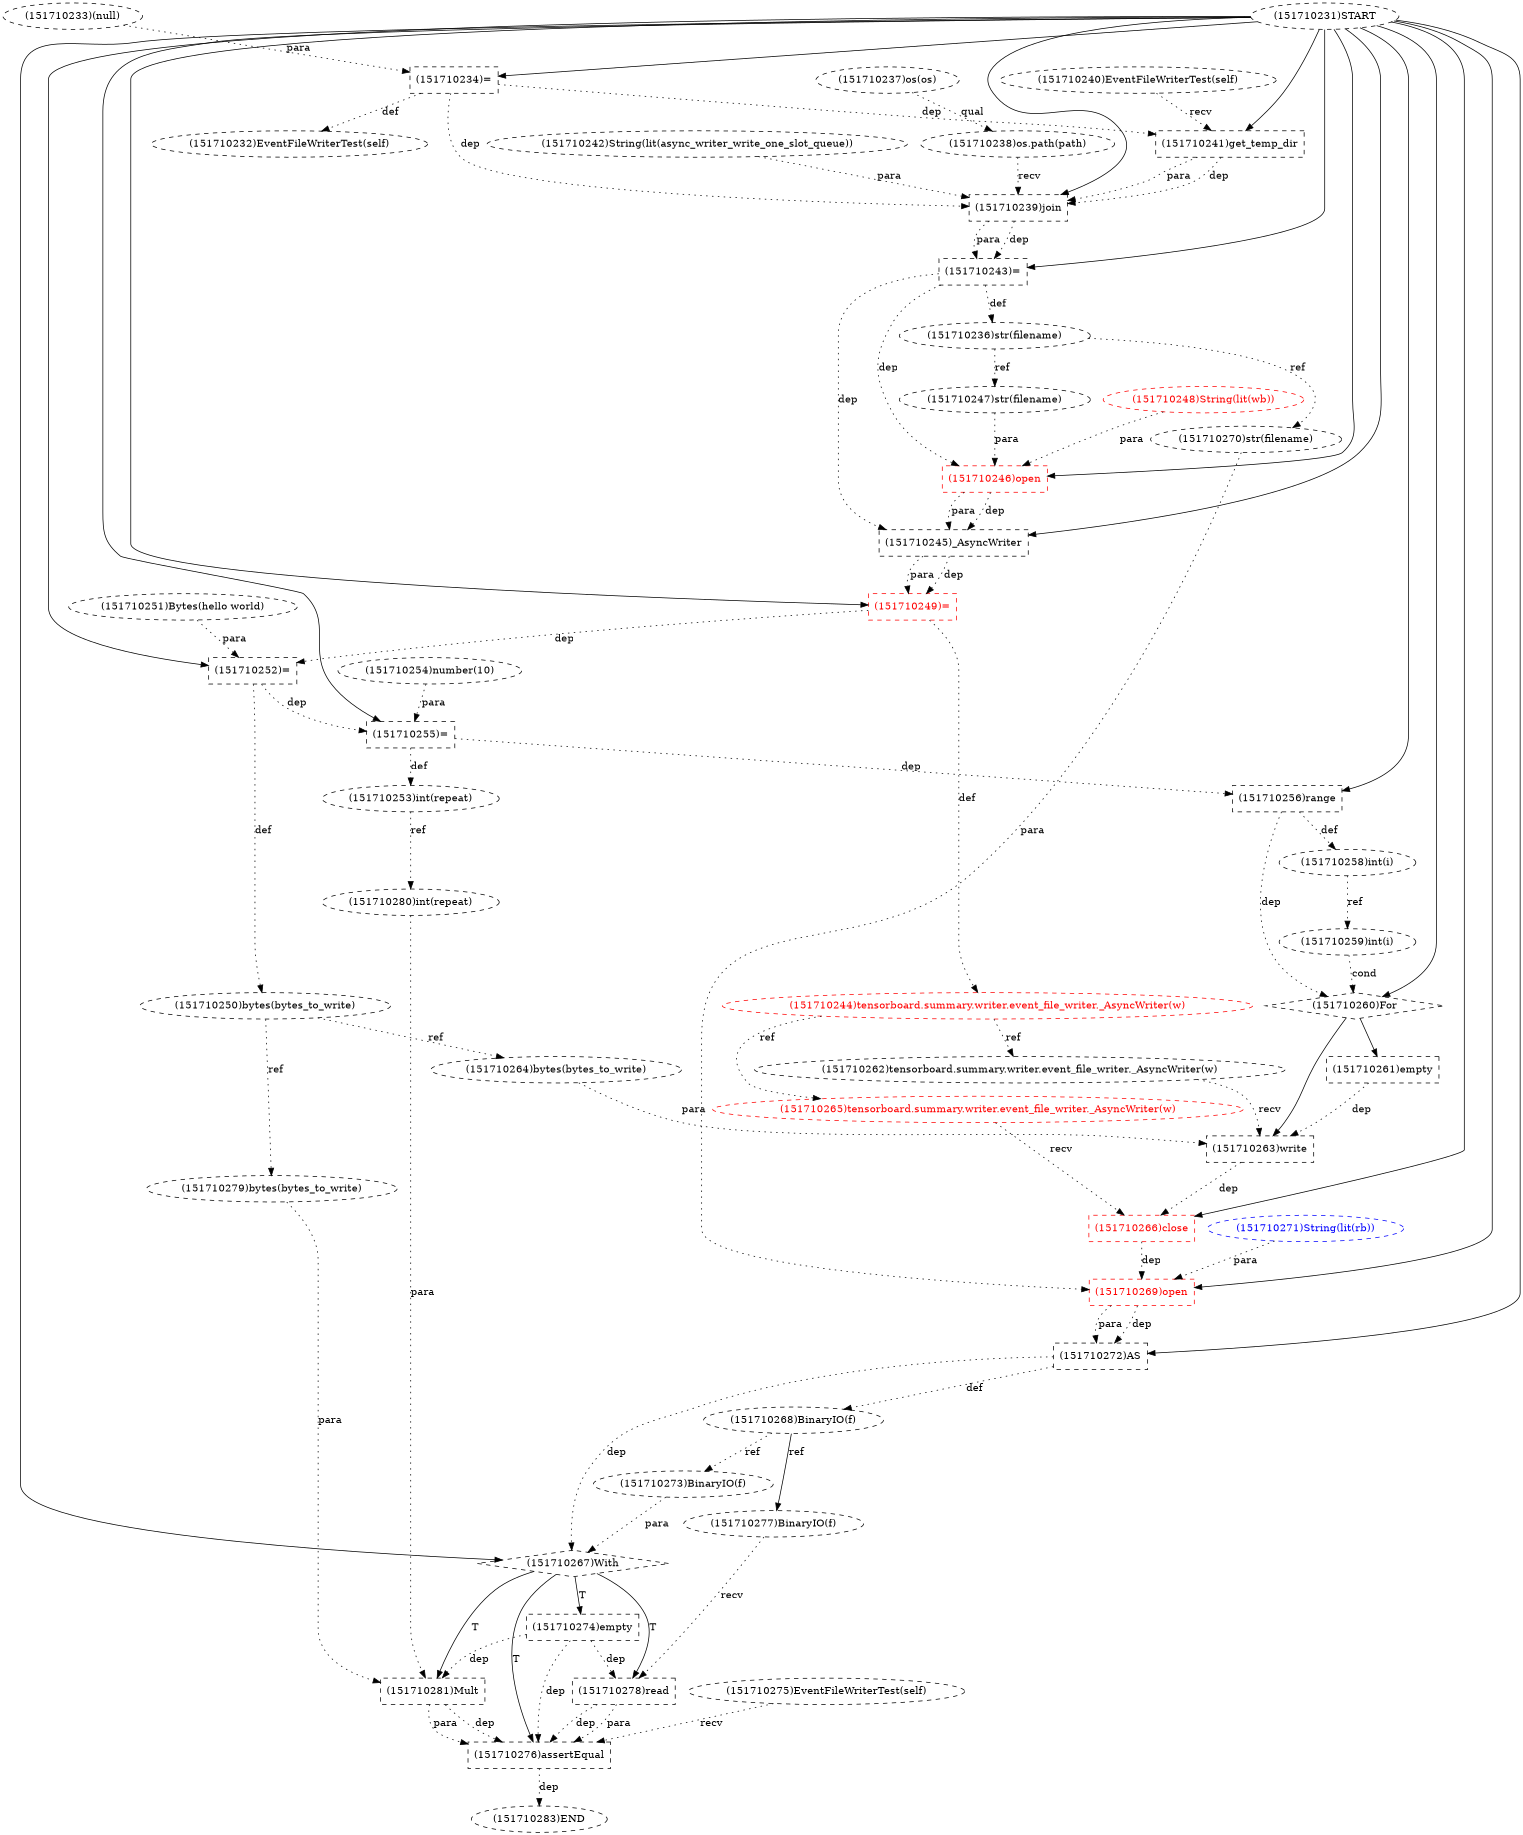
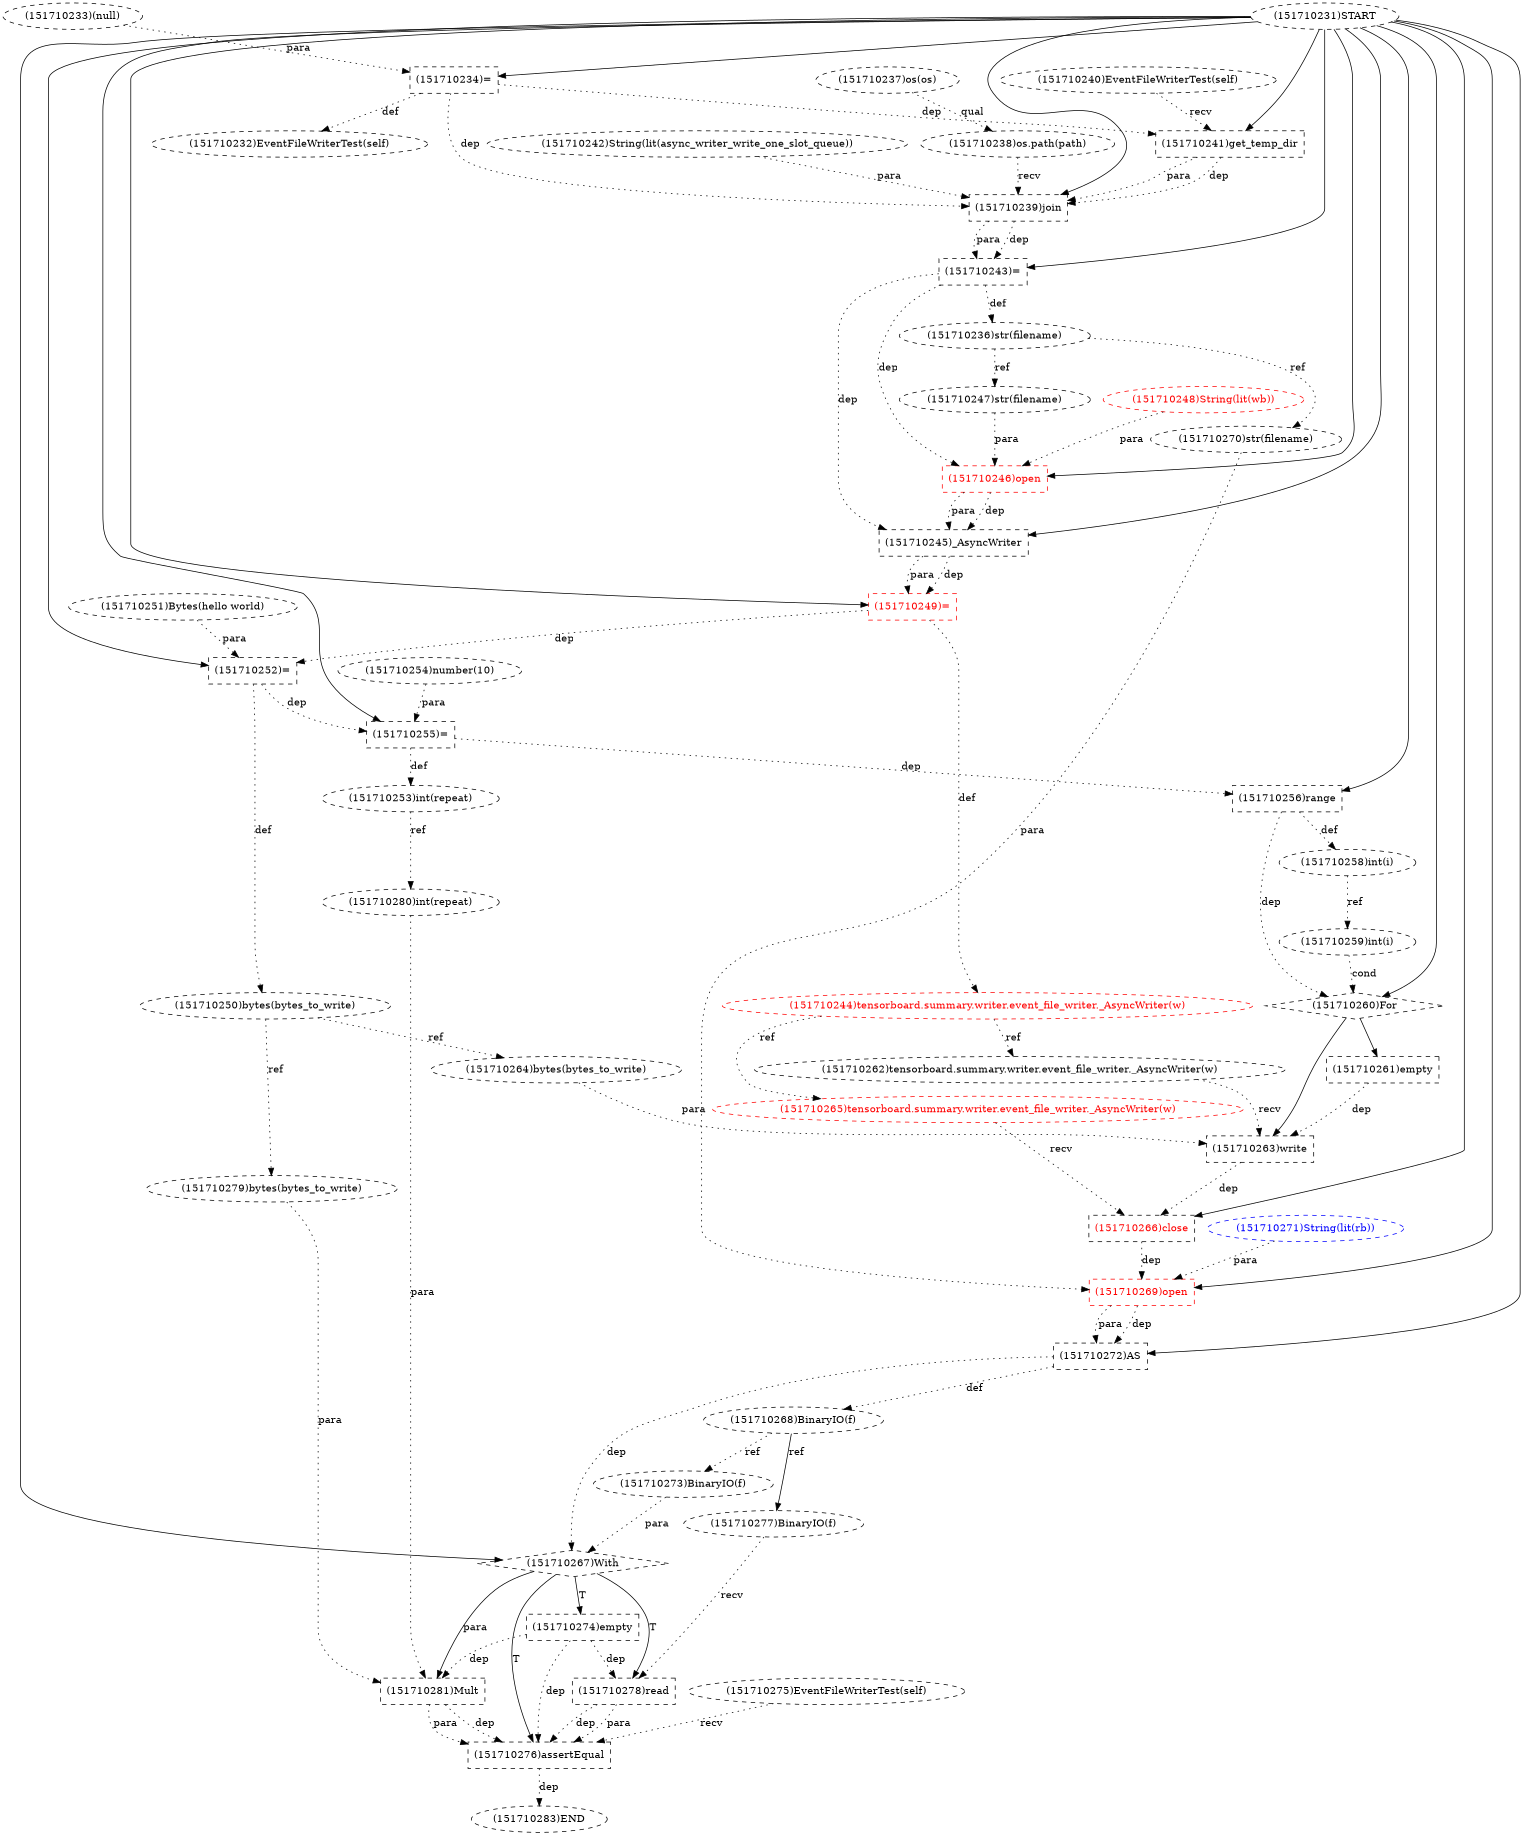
(1142, 1228) -> (1142, 1228)
(475, 1627) -> (475, 1627)
